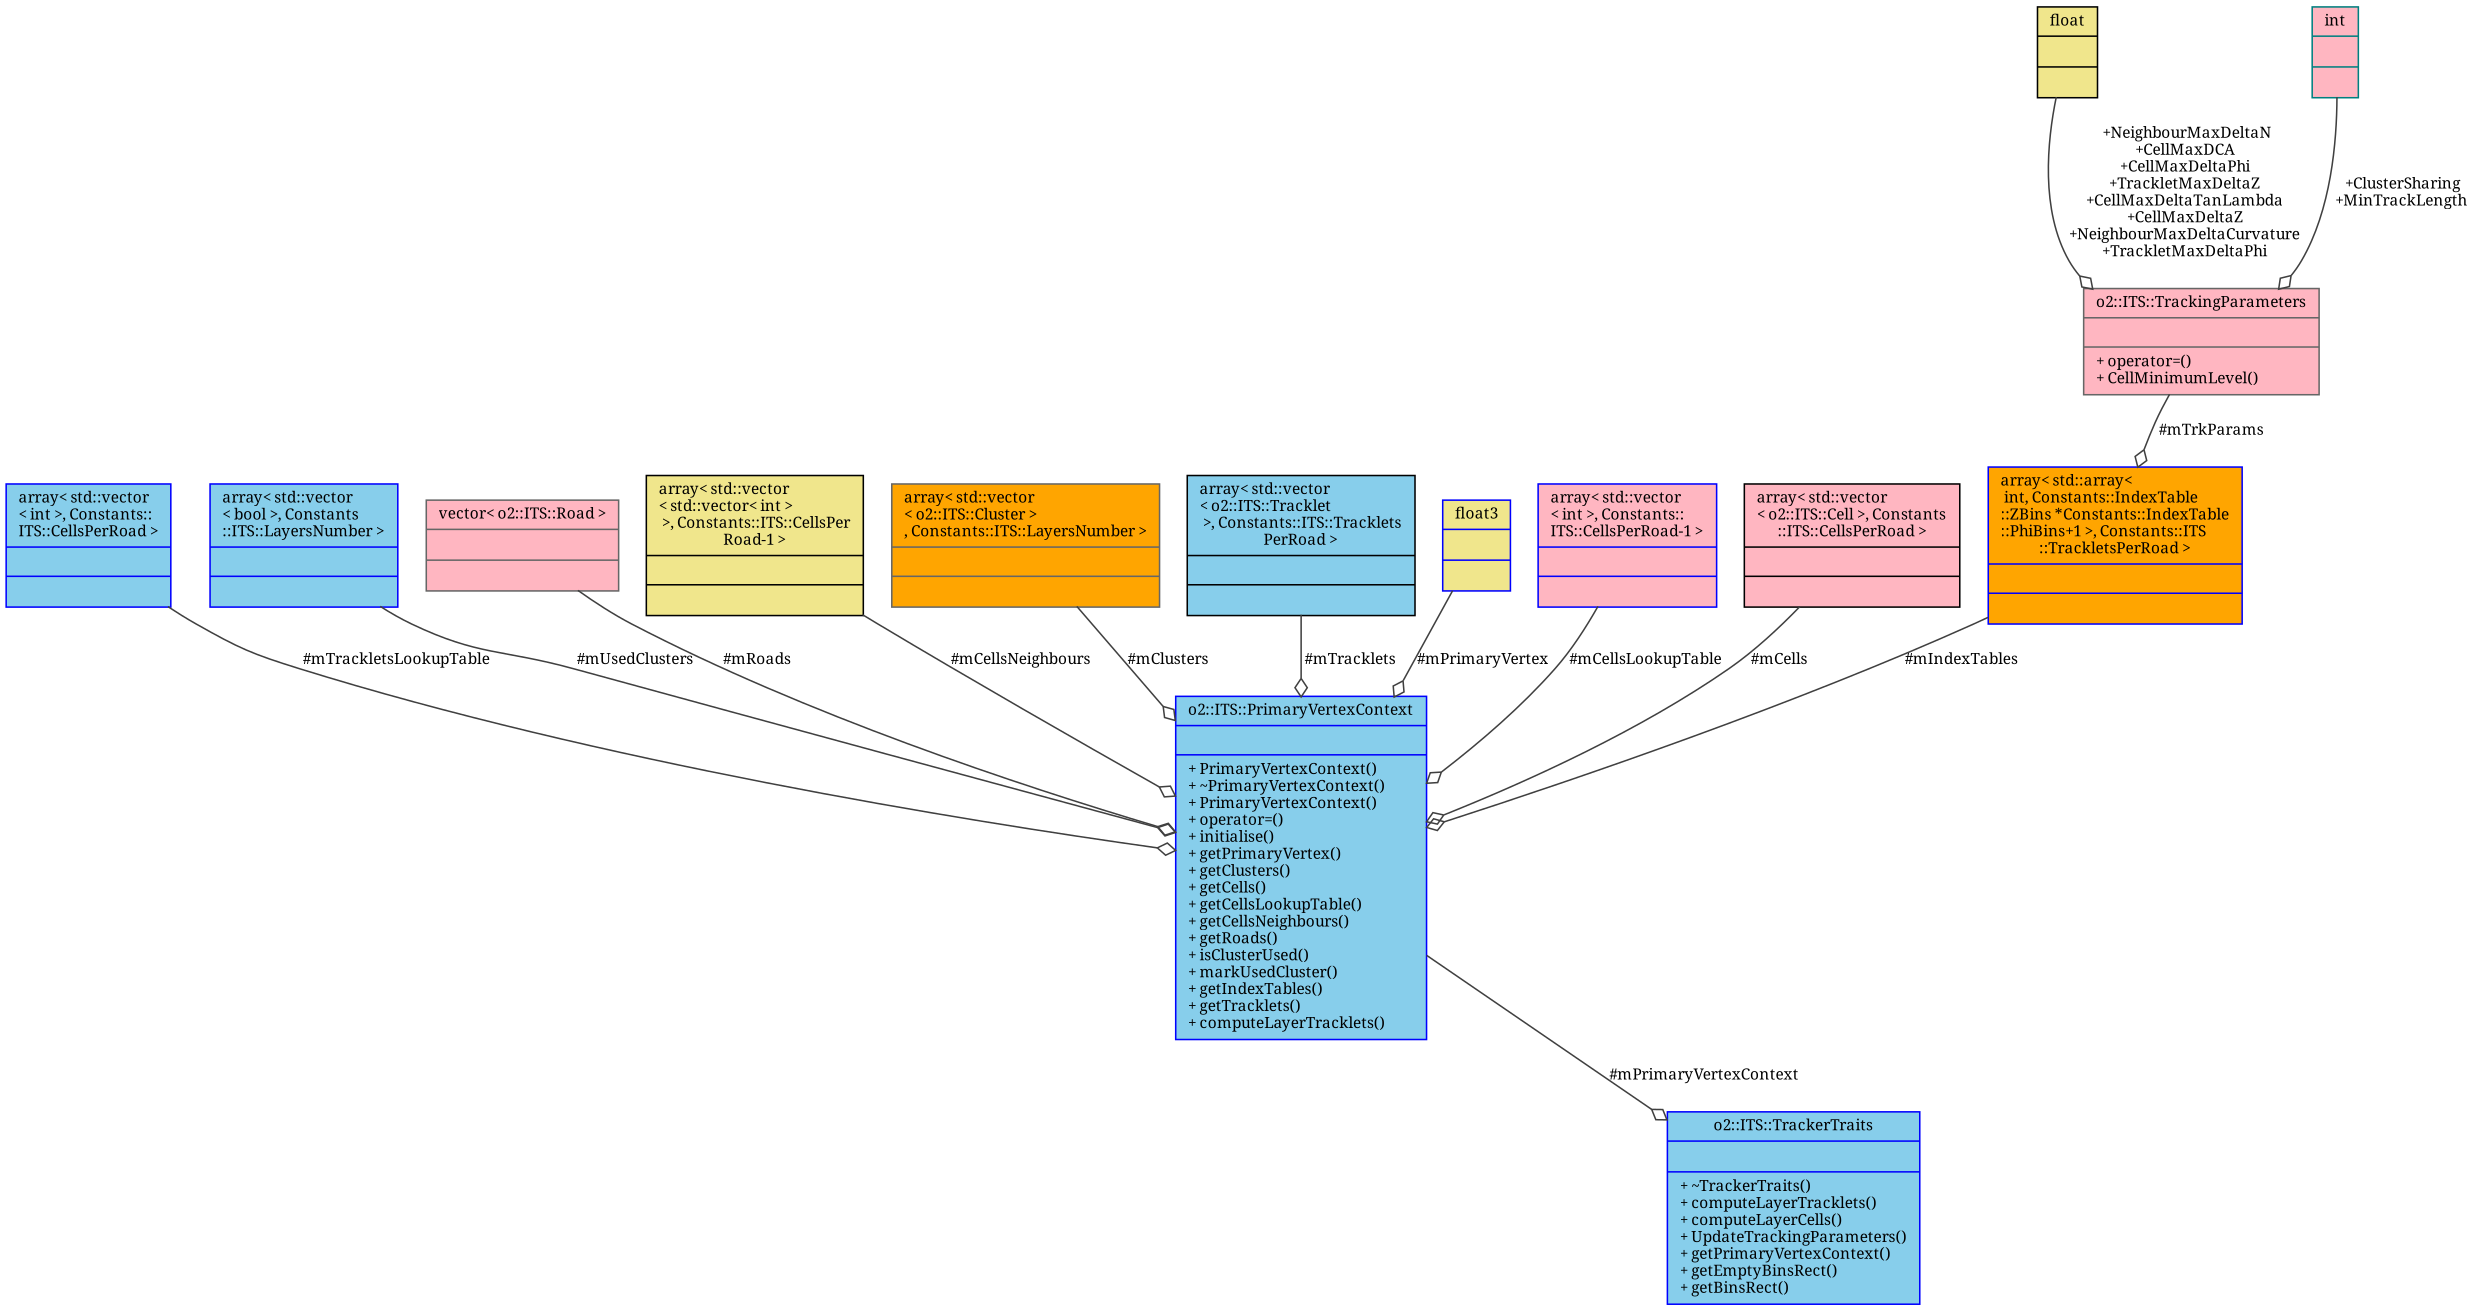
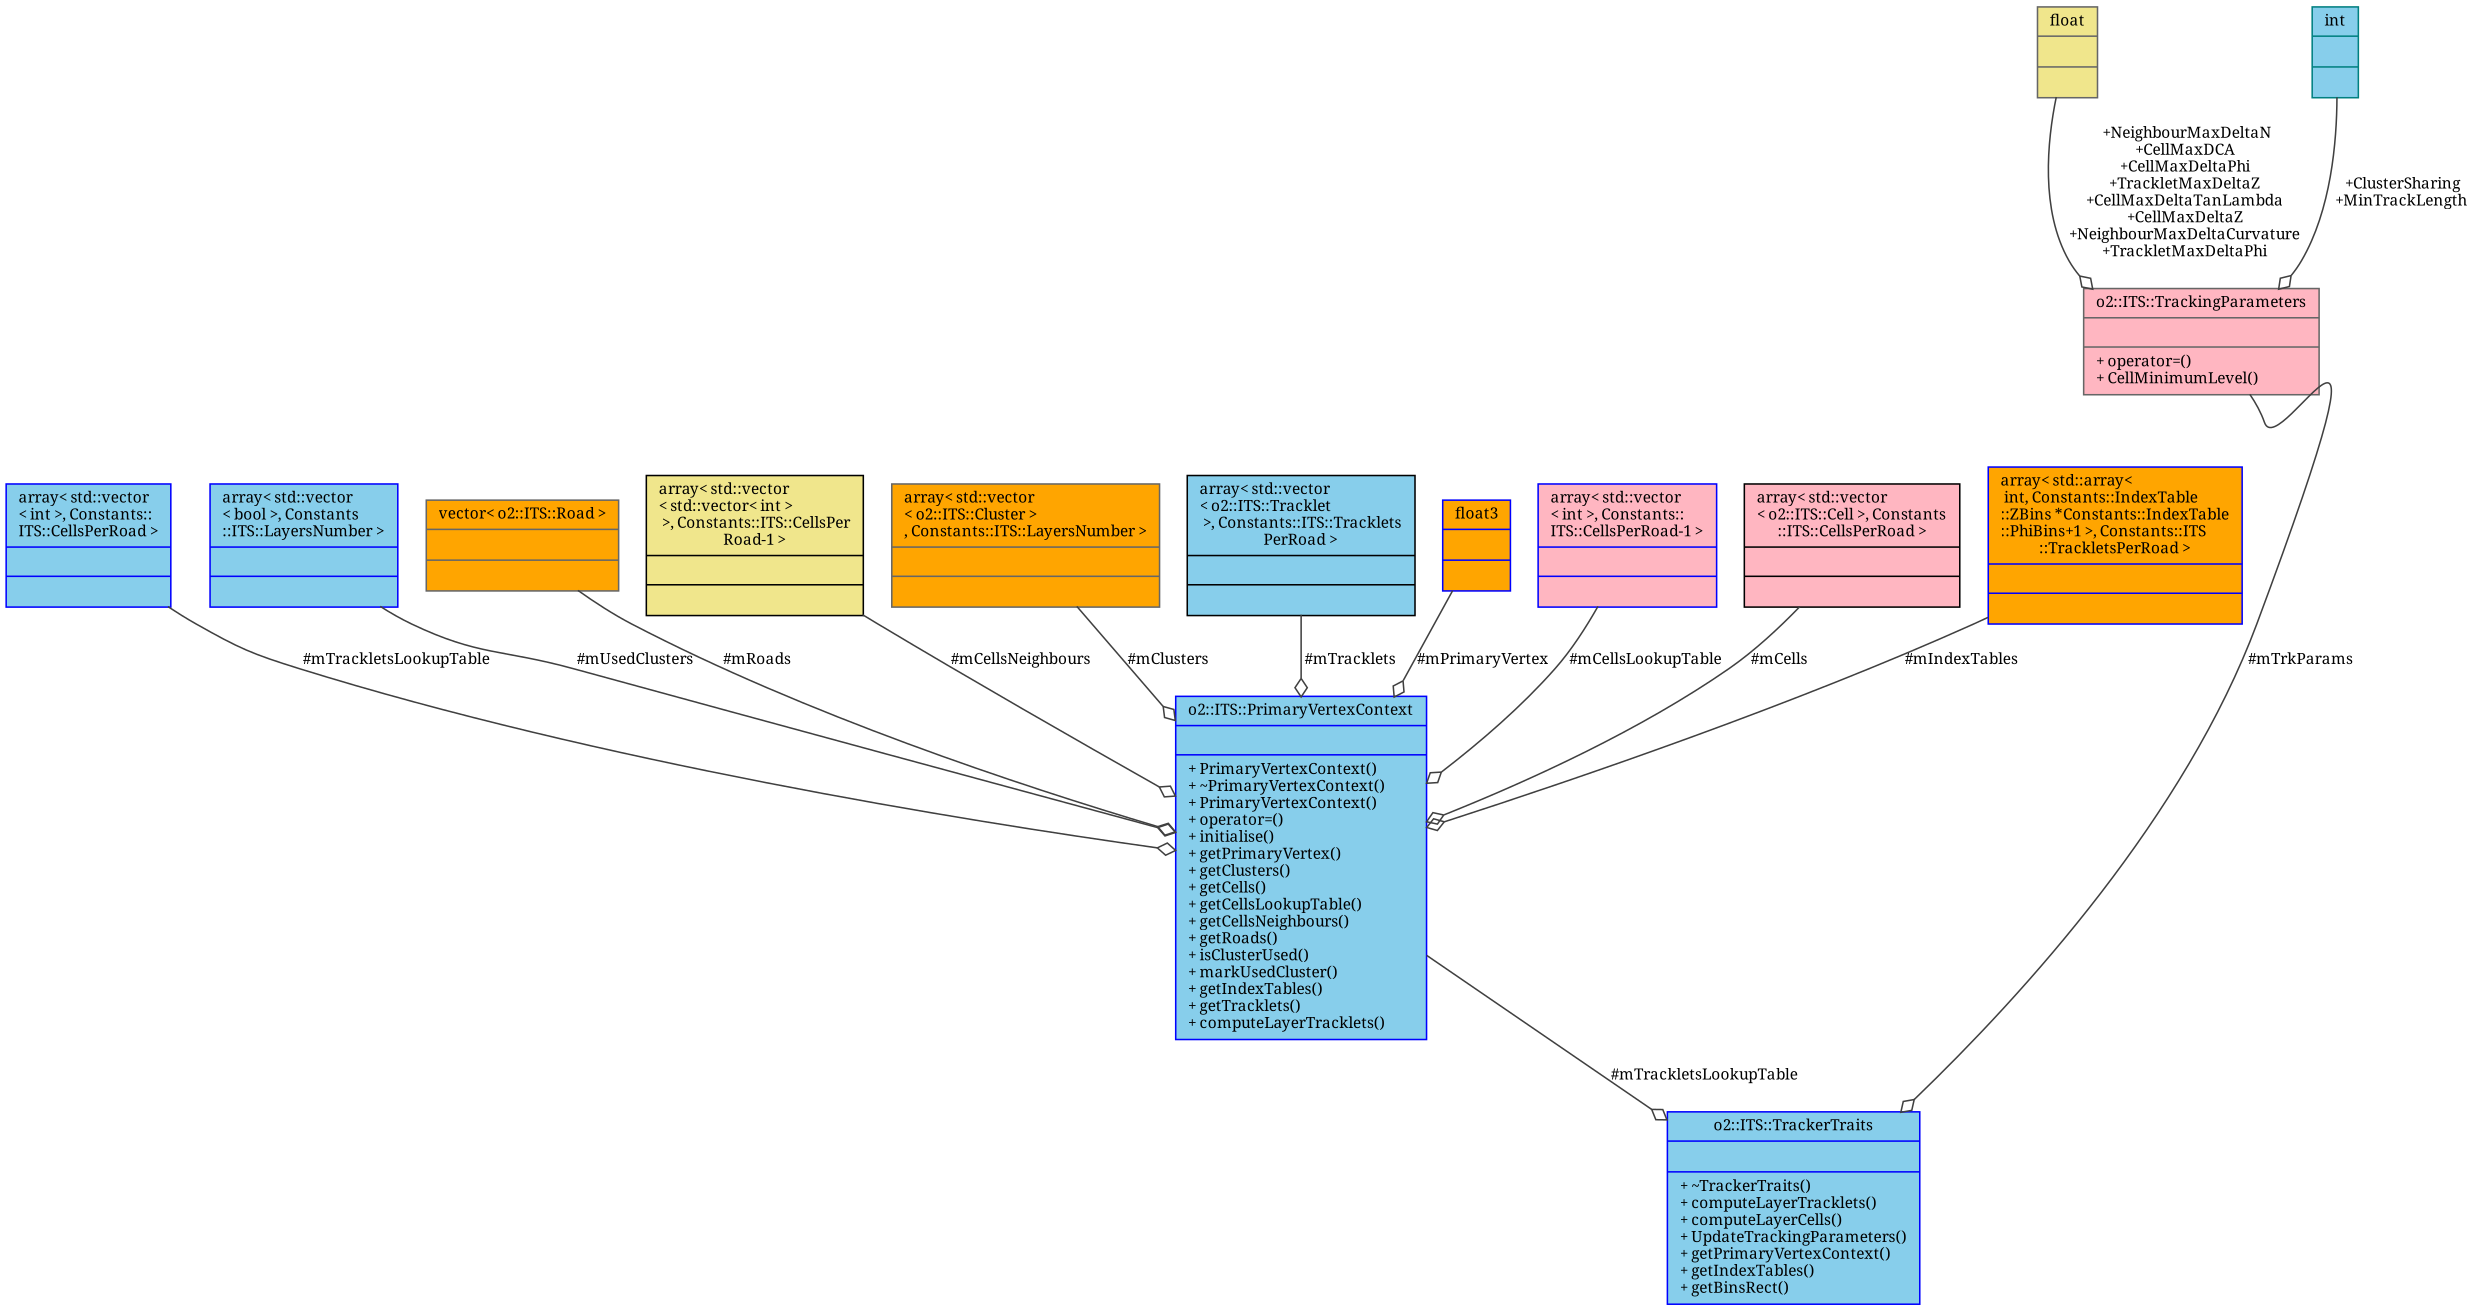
(2067, 52) -> (2067, 52)
(2335, 52) -> (2335, 52)
(2156, 421) -> (2209, 726)
(522, 546) -> (522, 546)
(1477, 546) -> (1477, 546)
(1703, 1076) -> (1703, 1076)
(1759, 1271) -> (1747, 1271)
